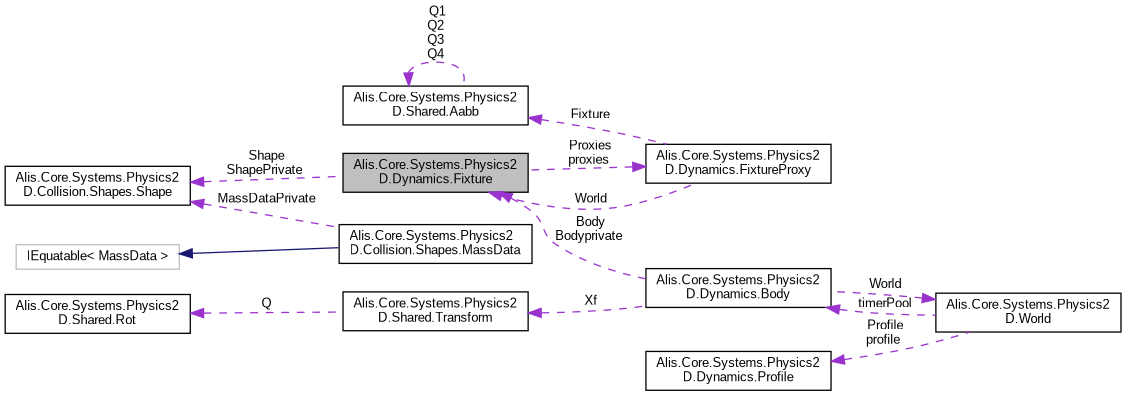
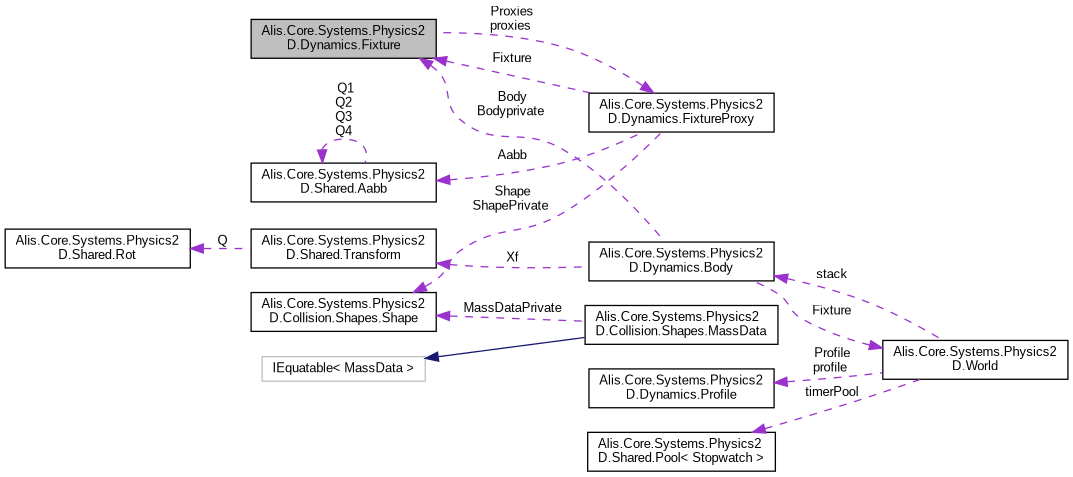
(589, 115) -> (511, 156)
(273, 179) -> (548, 221)
(589, 199) -> (511, 59)
(883, 285) -> (830, 311)
(883, 304) -> (830, 275)
none -> (682, 452)
